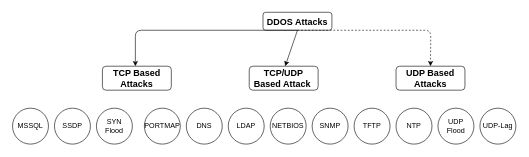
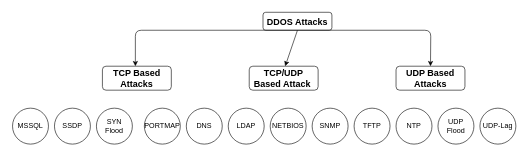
(395, 30) -> (395, 30)
